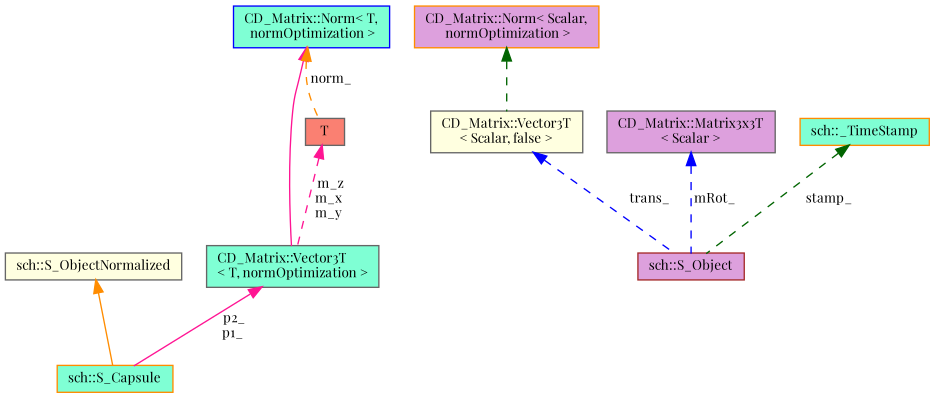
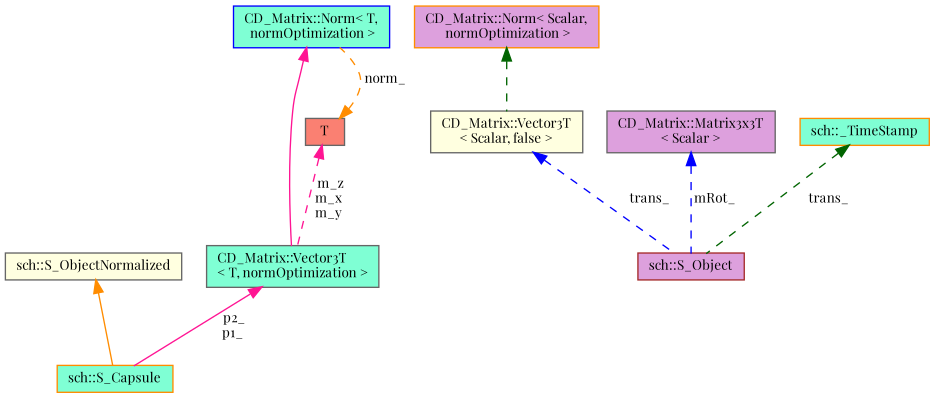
(308, 91) -> (360, 76)
(828, 199) -> (828, 199)
